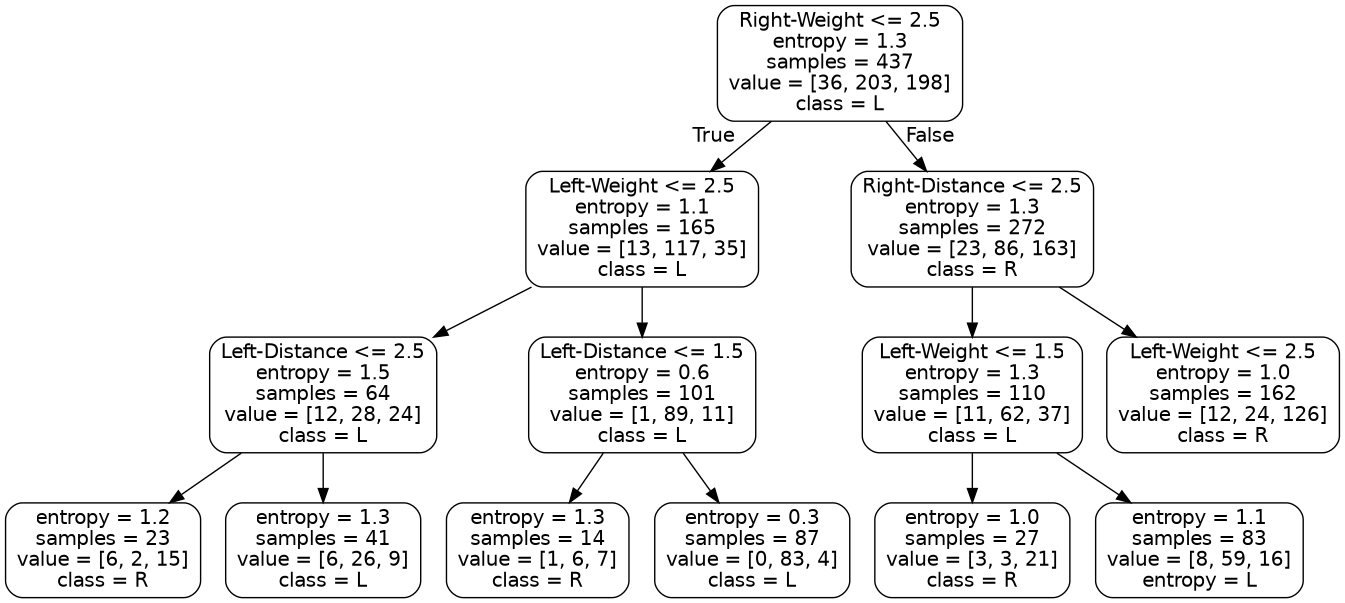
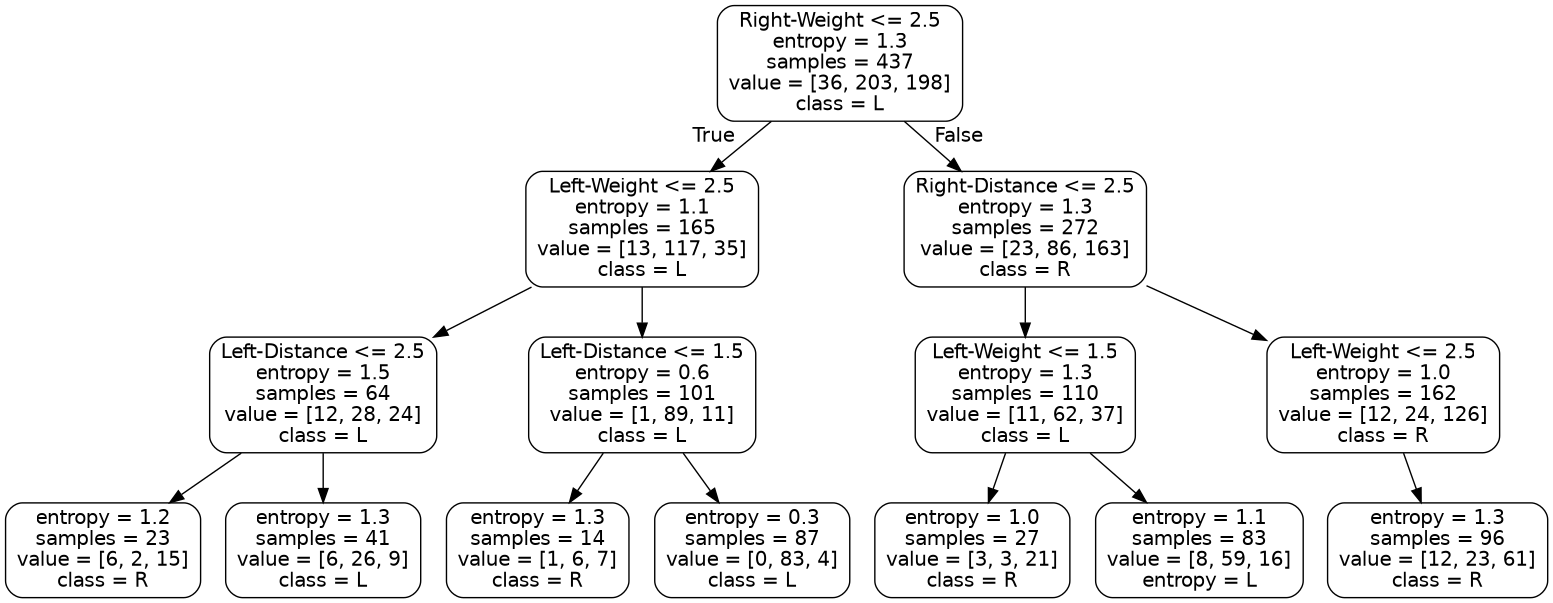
none -> (1438, 550)
